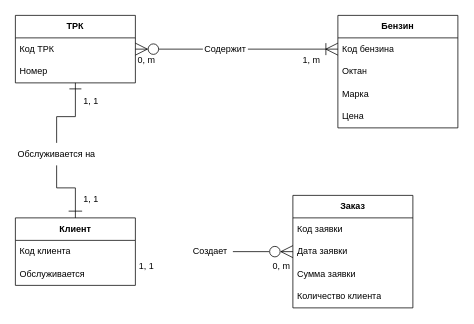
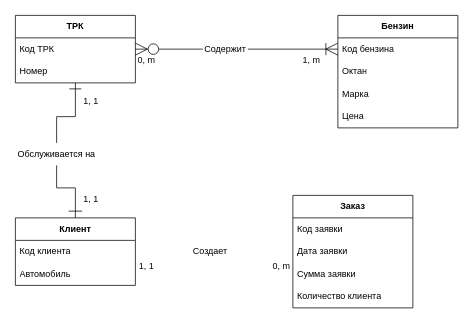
(251, 252) -> none
(53, 274) -> (45, 274)
